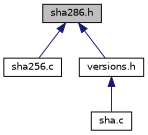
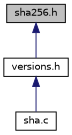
(72, 13) -> (36, 13)
(33, 67) -> none
